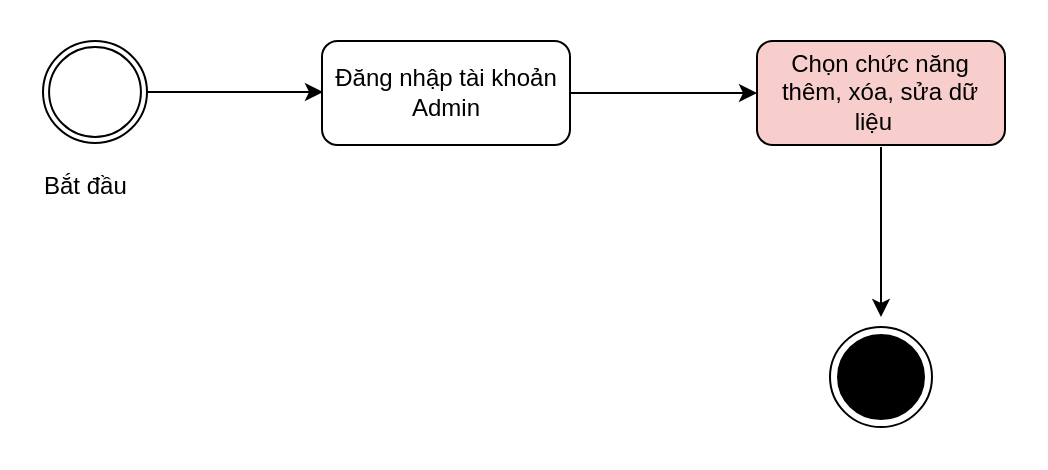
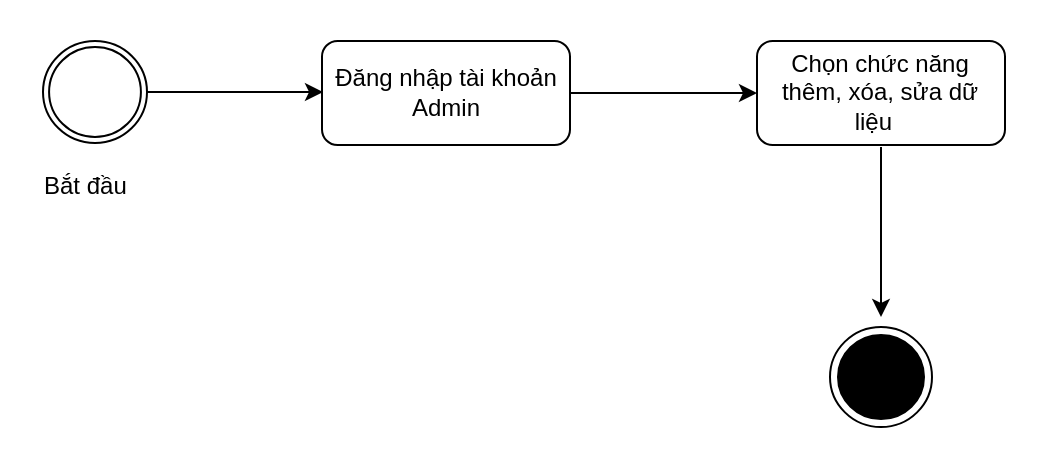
(881, 93) -> (881, 93)
